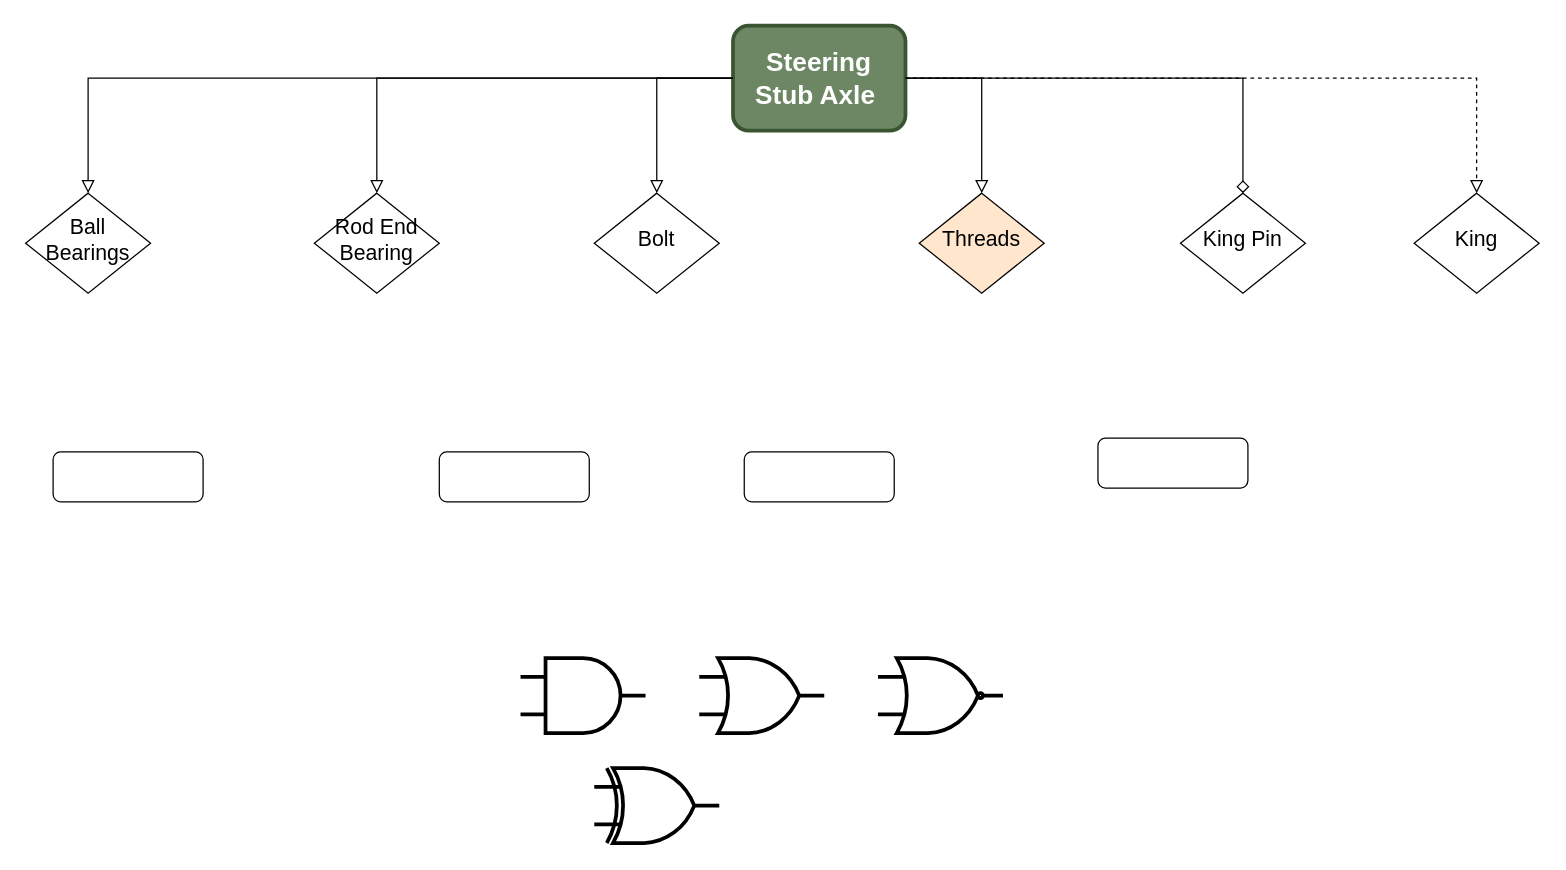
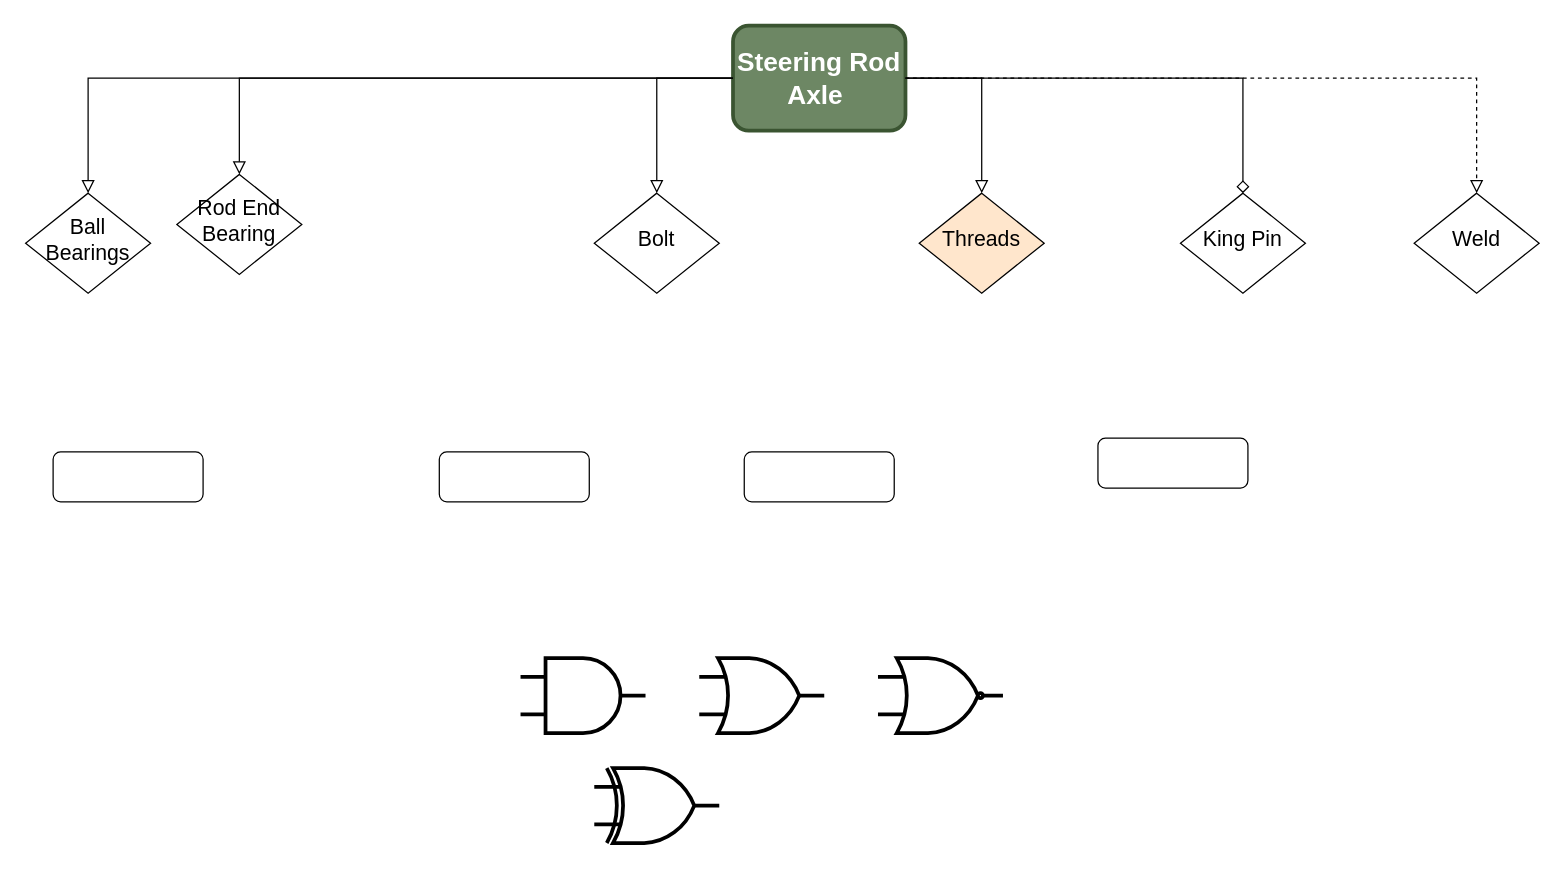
(819, 78) -> (819, 78)
(1477, 241) -> (1477, 241)
(377, 243) -> (239, 224)
